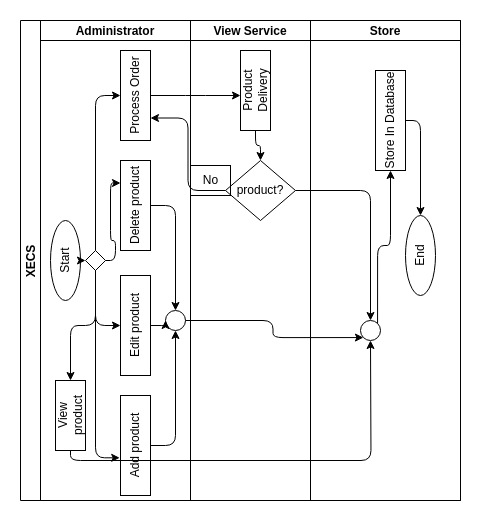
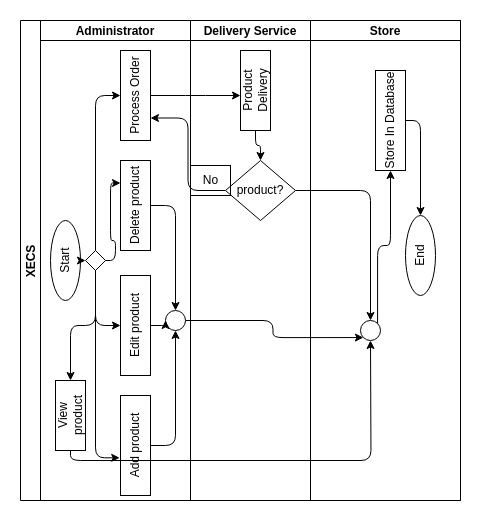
(250, 31) -> (250, 31)
